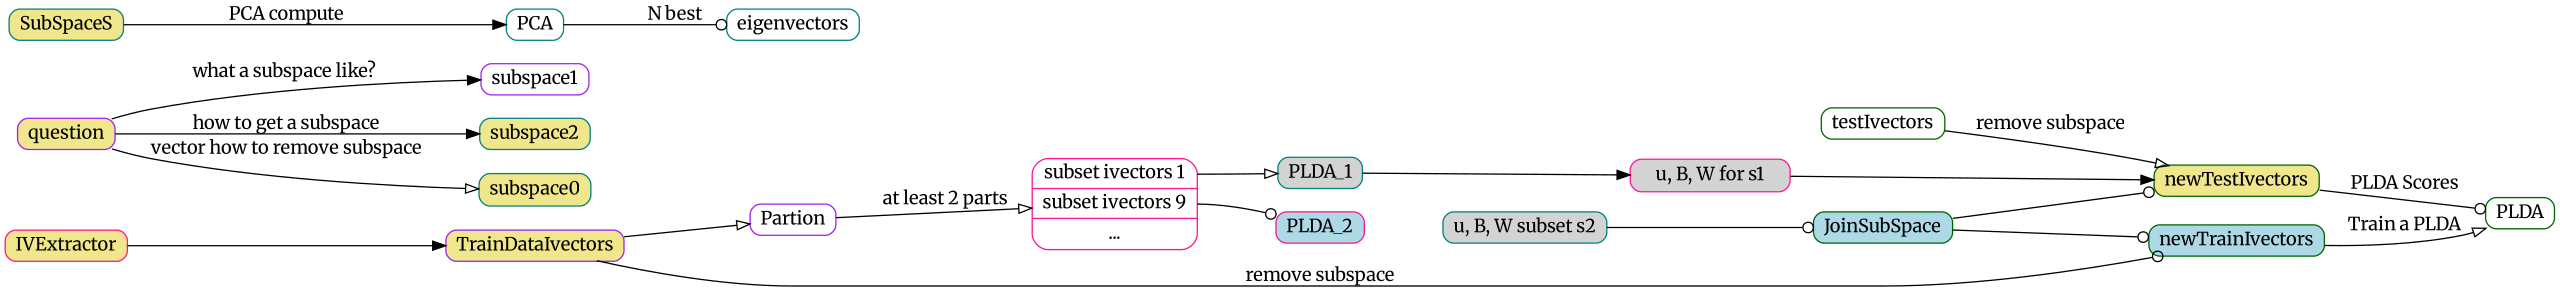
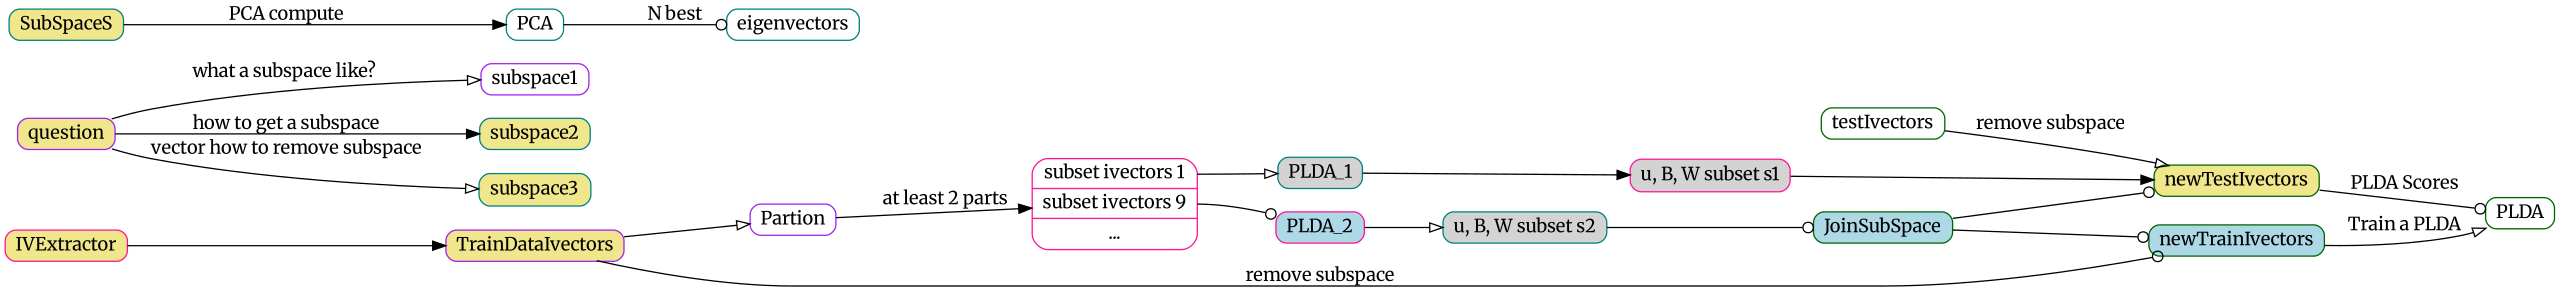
(288, 91) -> (288, 91)
(1710, 175) -> (1710, 175)
(535, 190) -> (535, 190)
(927, 213) -> (927, 213)
none -> (1397, 227)
